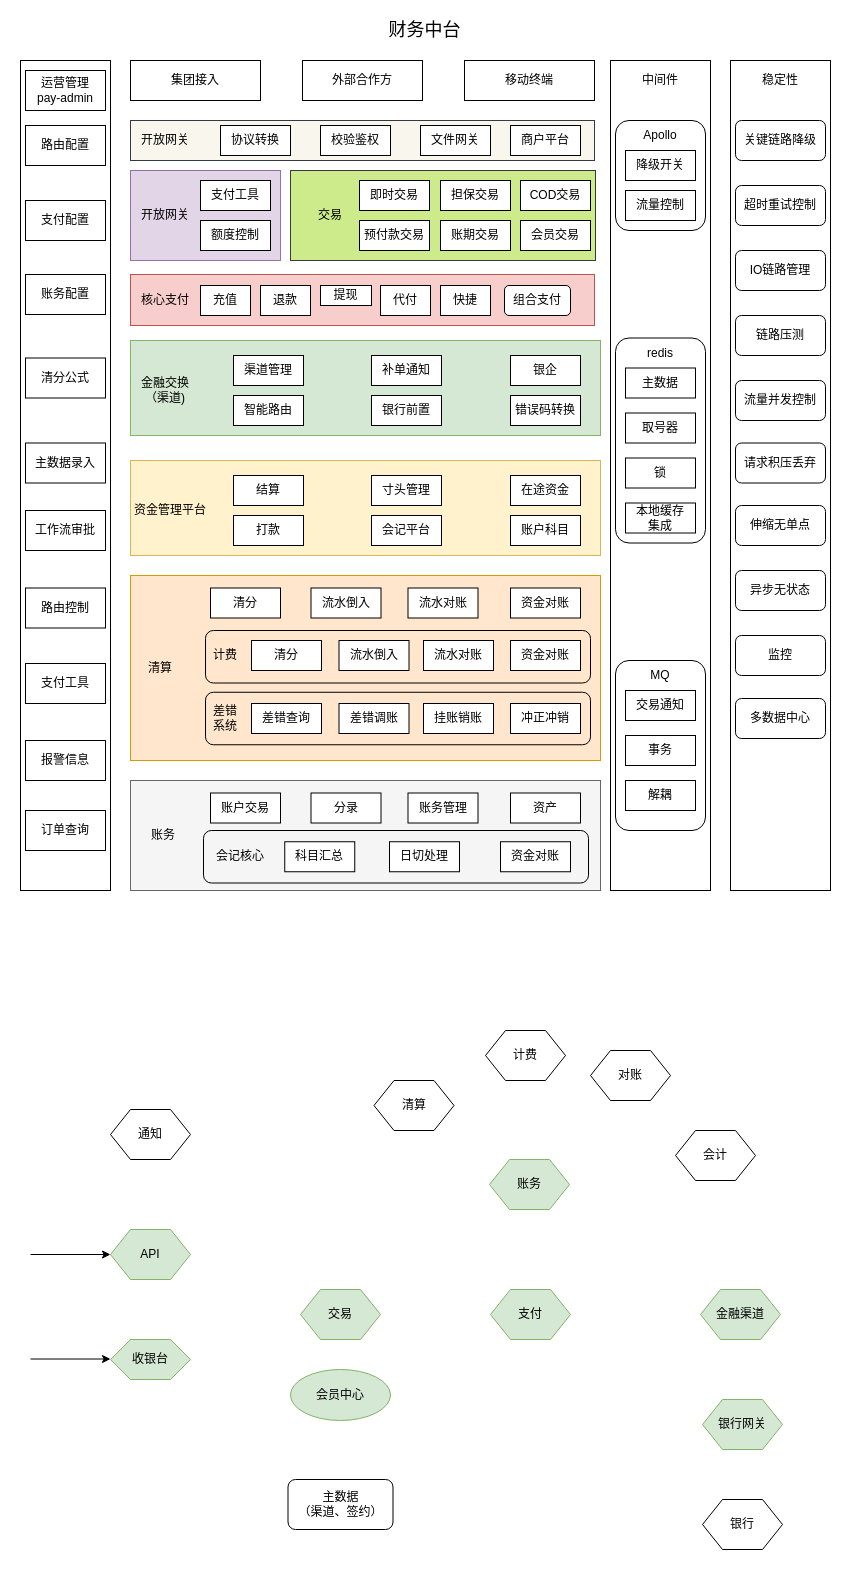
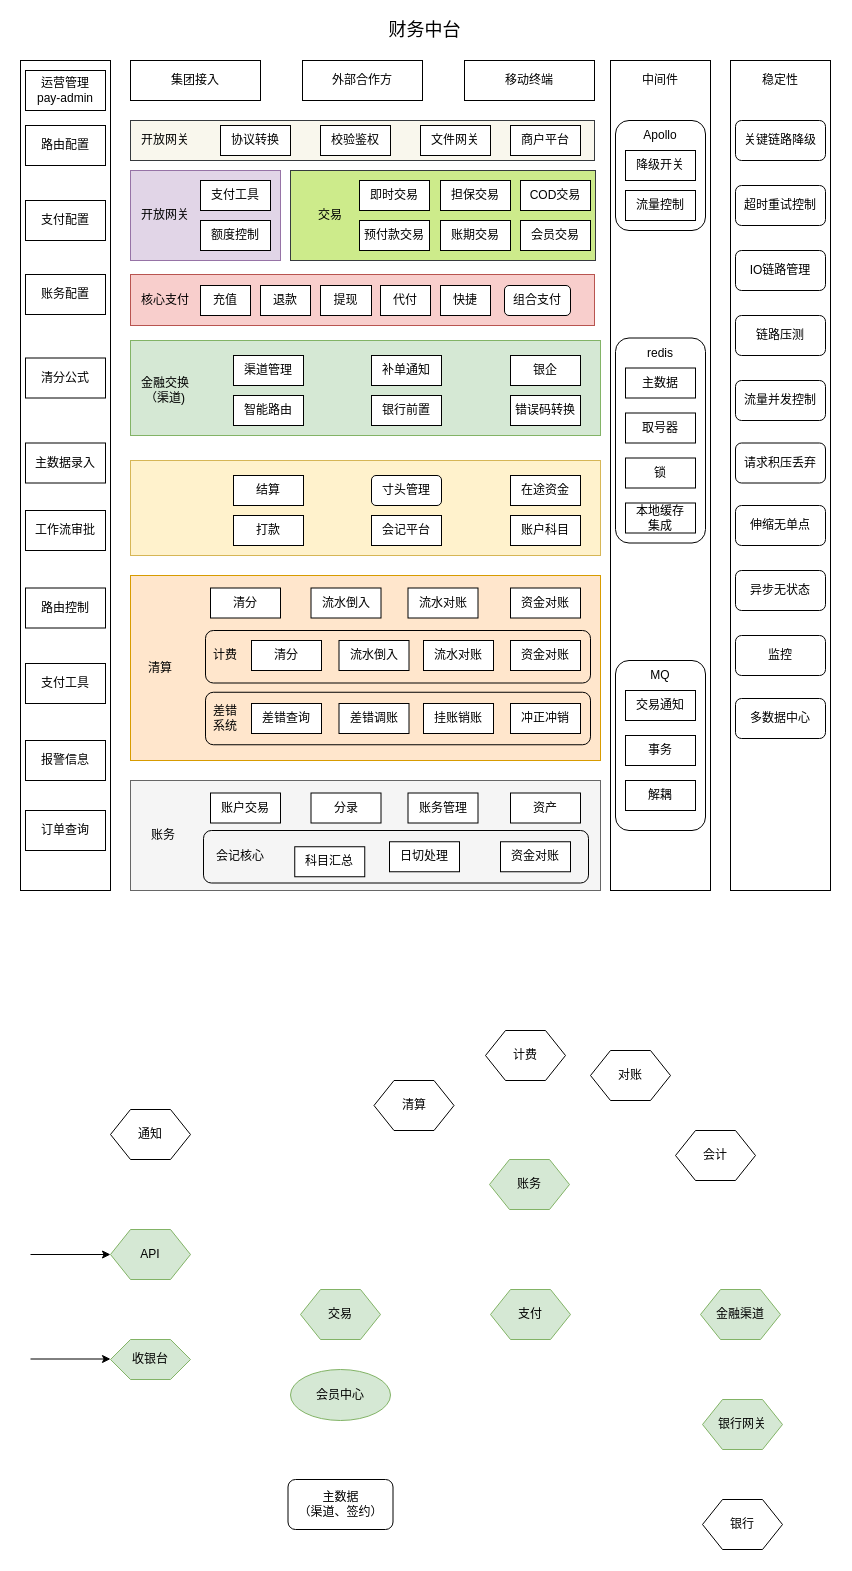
(346, 296) -> (346, 301)
(407, 491) -> (407, 491)
(171, 511) -> none
(320, 857) -> (330, 862)
